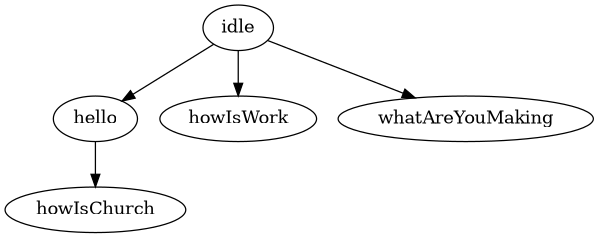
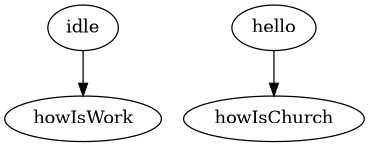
(173, 69) -> none
(466, 119) -> none
